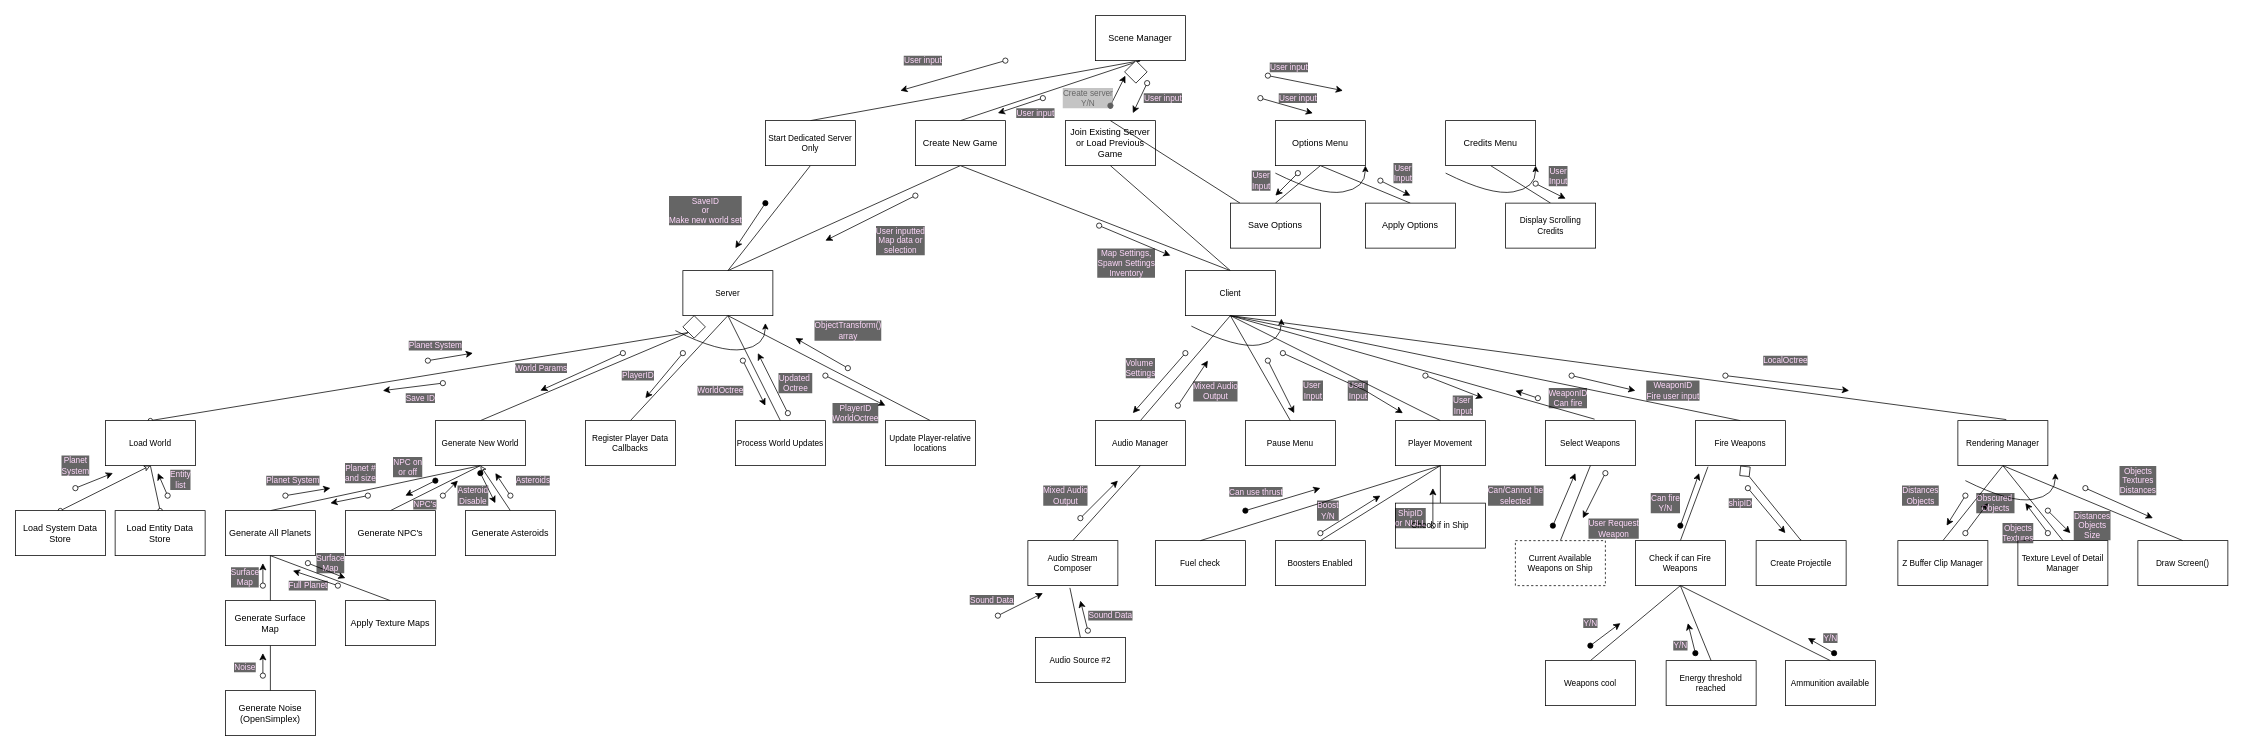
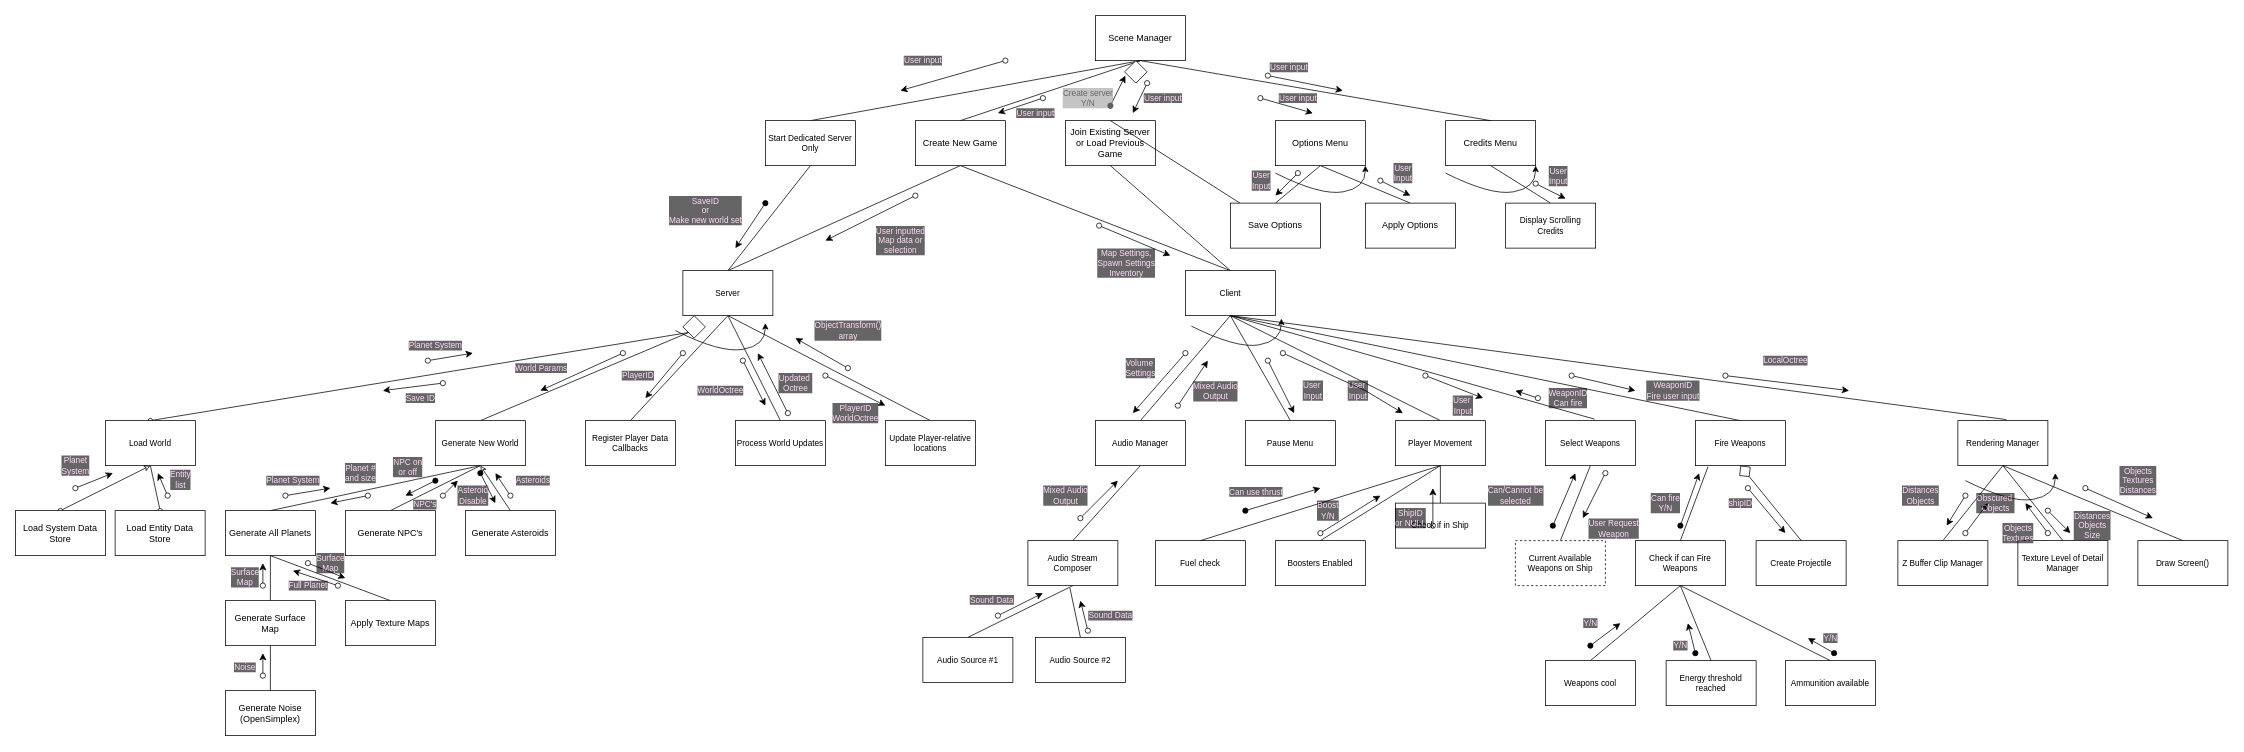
none -> (1315, 90)
none -> (1020, 611)
none -> (968, 660)
